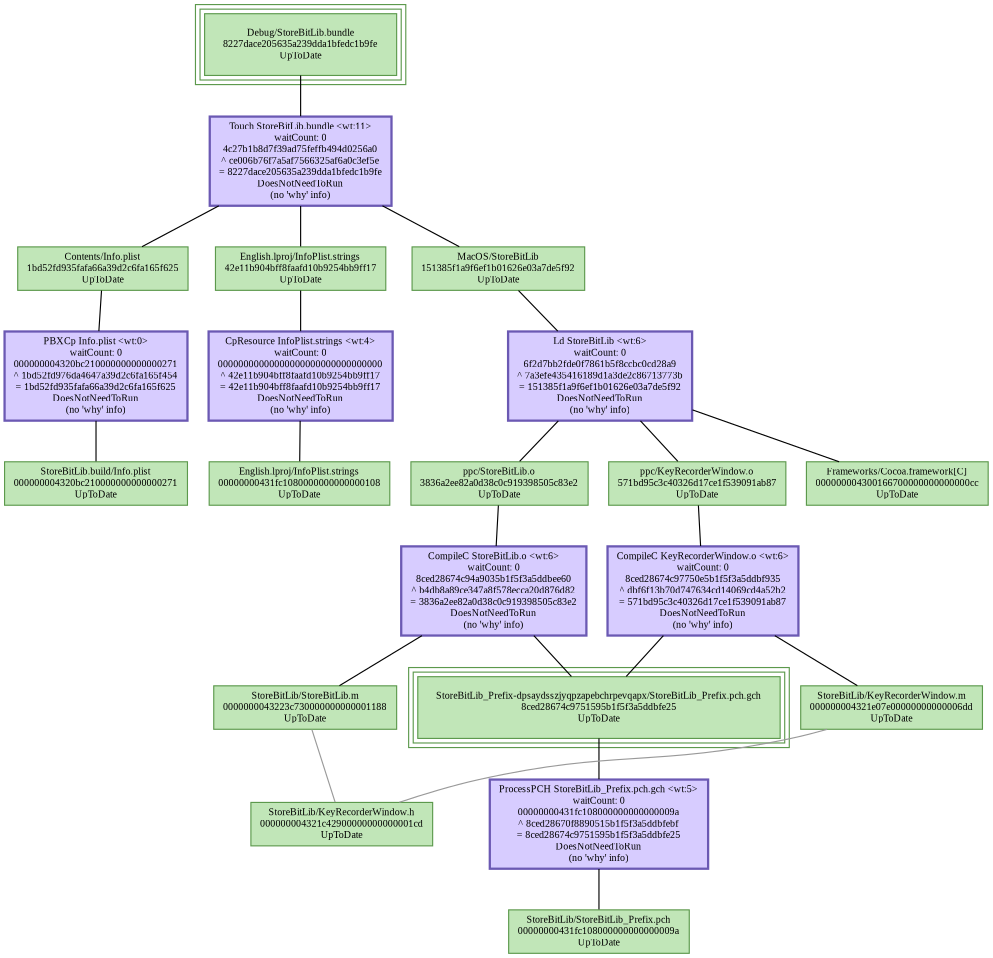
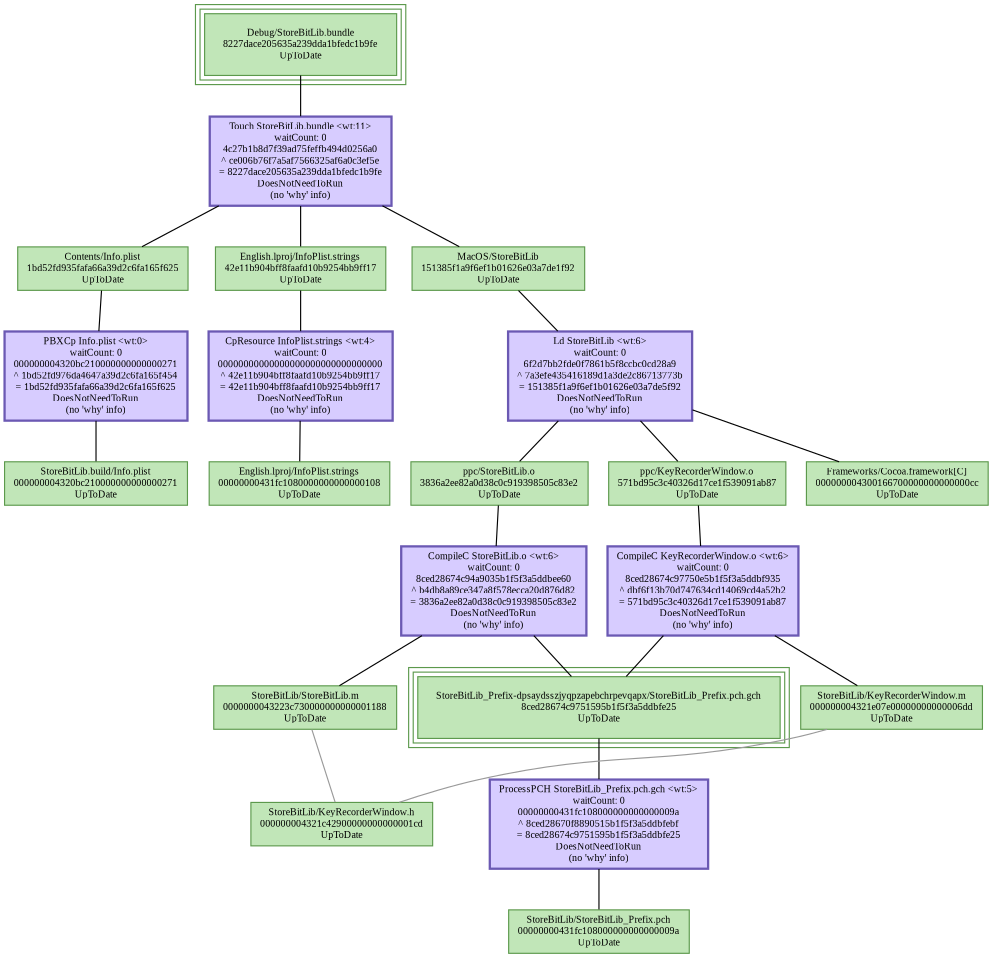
(498, 269) -> (498, 269)
